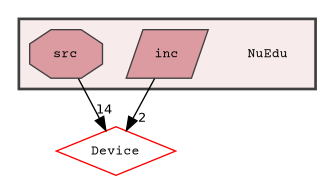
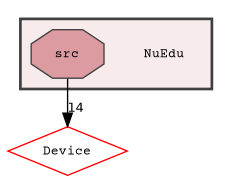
(167, 54) -> none
